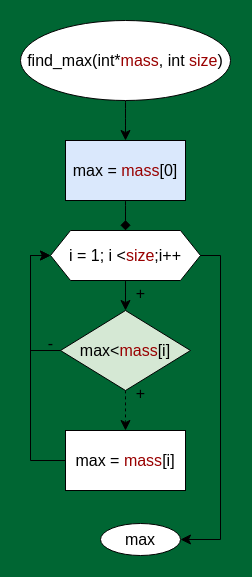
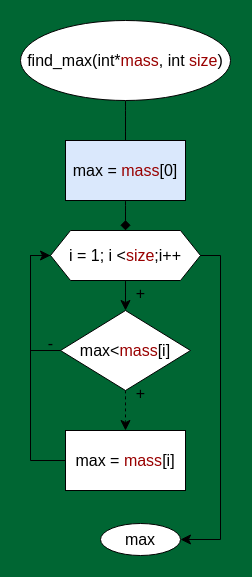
(126, 131) -> (126, 134)
(43, 256) -> (47, 256)
(126, 351) -> (126, 351)
